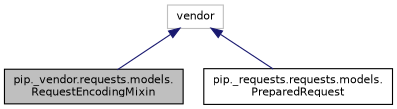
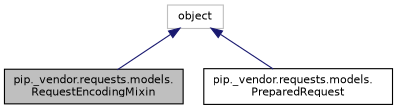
(195, 17) -> (195, 17)
(298, 87) -> (298, 87)
